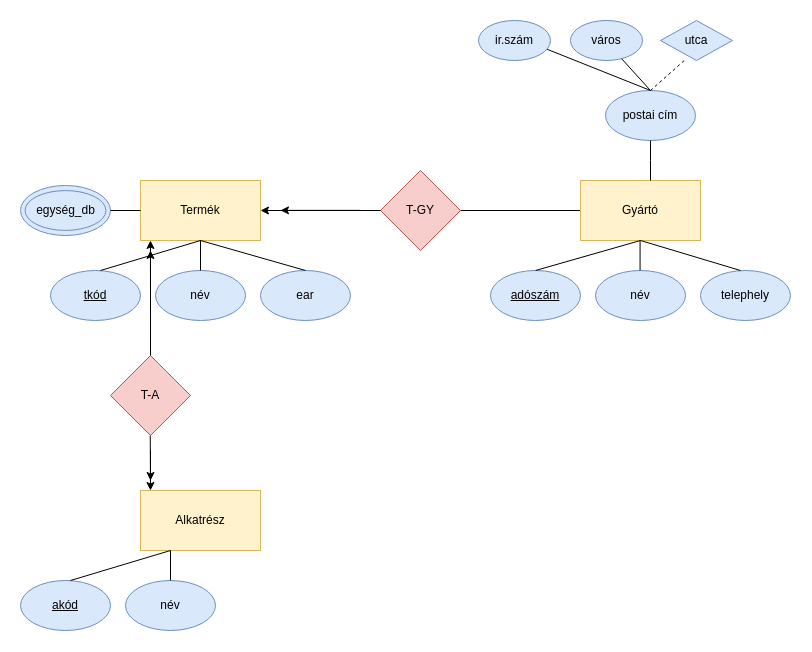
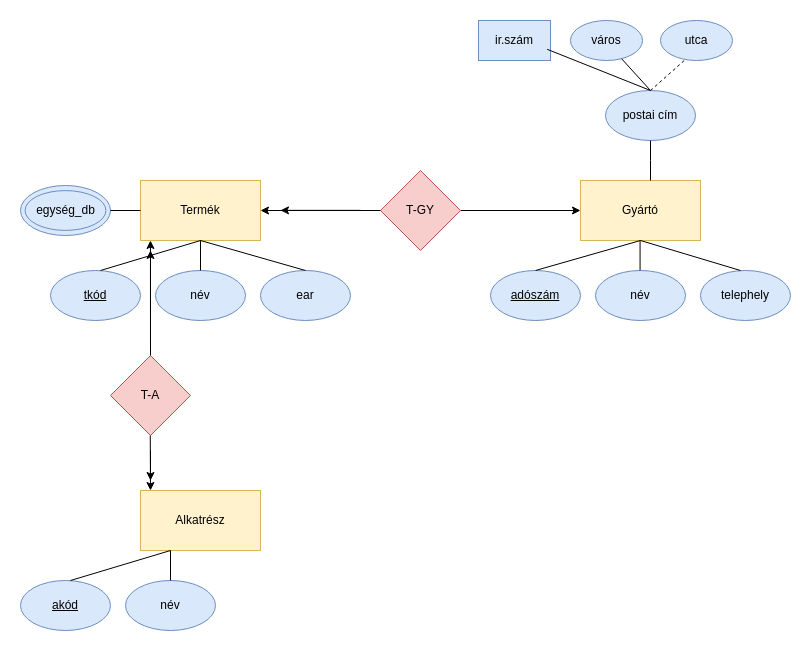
(515, 41) -> (515, 41)
(697, 41) -> (697, 41)
(575, 211) -> (572, 211)
